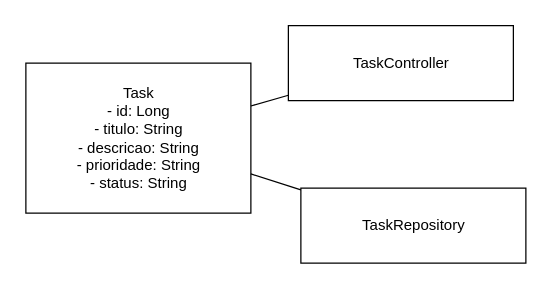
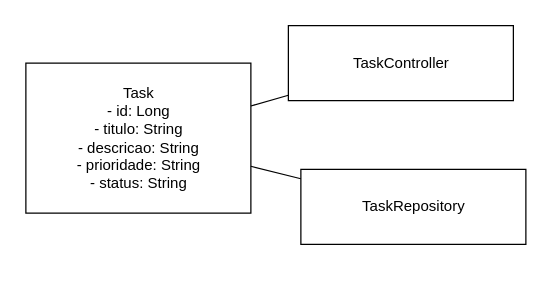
(413, 226) -> (413, 207)
